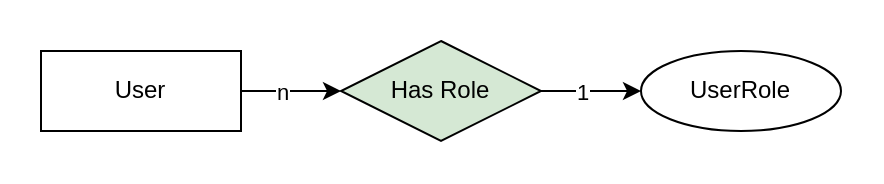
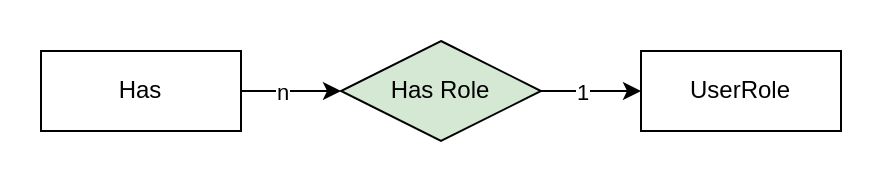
(141, 91) -> (141, 91)
(741, 91) -> (741, 91)
